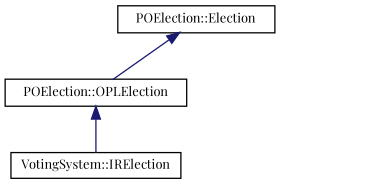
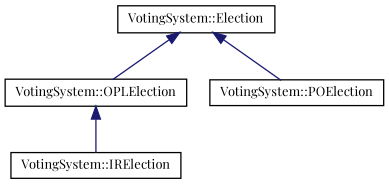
(196, 19) -> (196, 19)
(96, 93) -> (96, 93)
none -> (297, 93)
